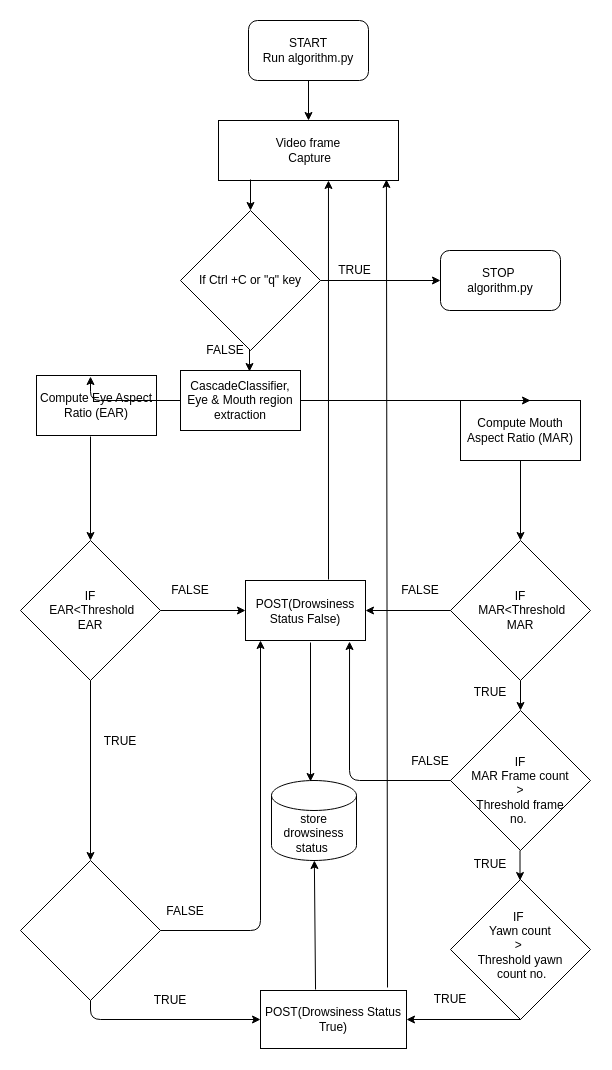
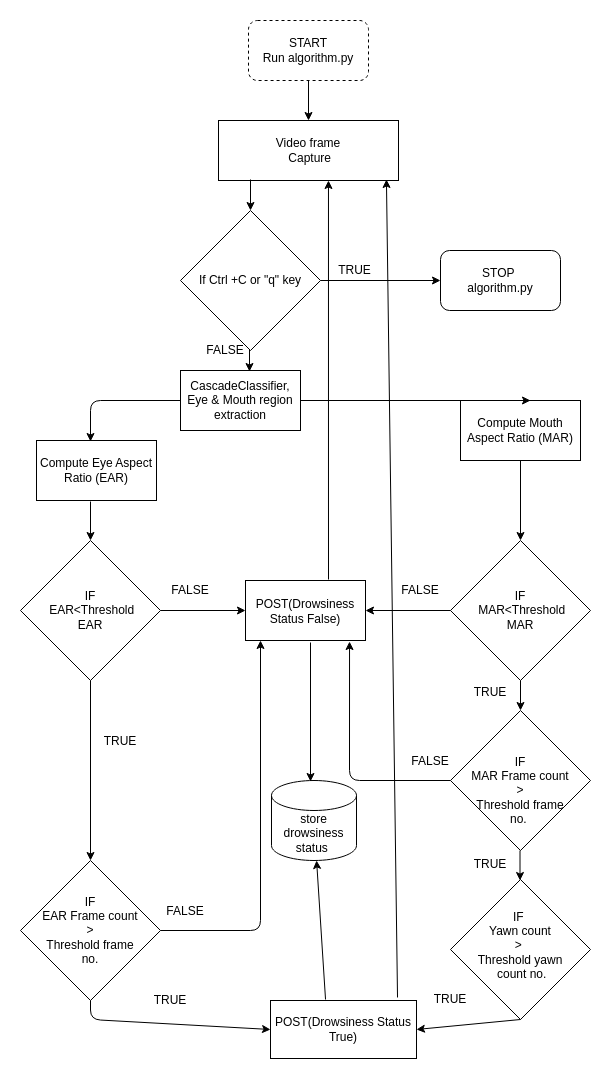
(309, 51) -> (309, 51)
(97, 406) -> (97, 471)
none -> (91, 931)
(334, 1020) -> (344, 1030)
